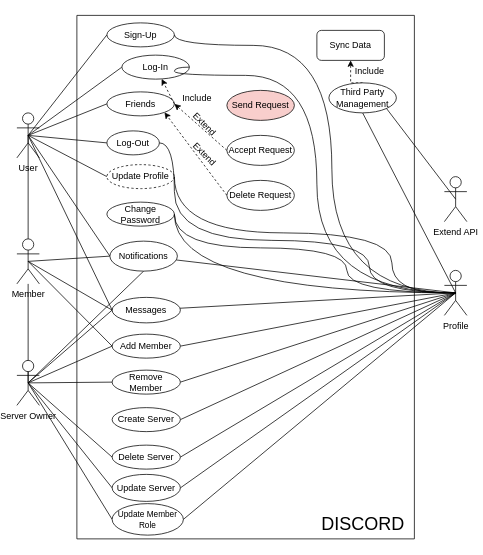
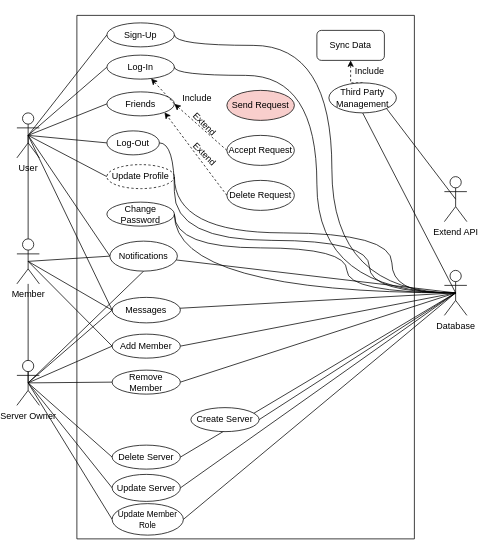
(156, 67) -> (141, 67)
(456, 326) -> (456, 326)
(146, 420) -> (225, 420)
(363, 524) -> none
